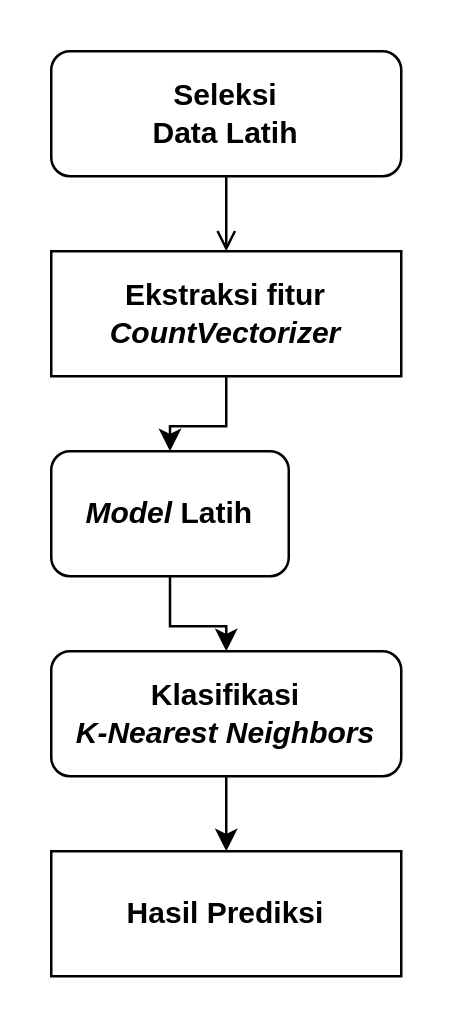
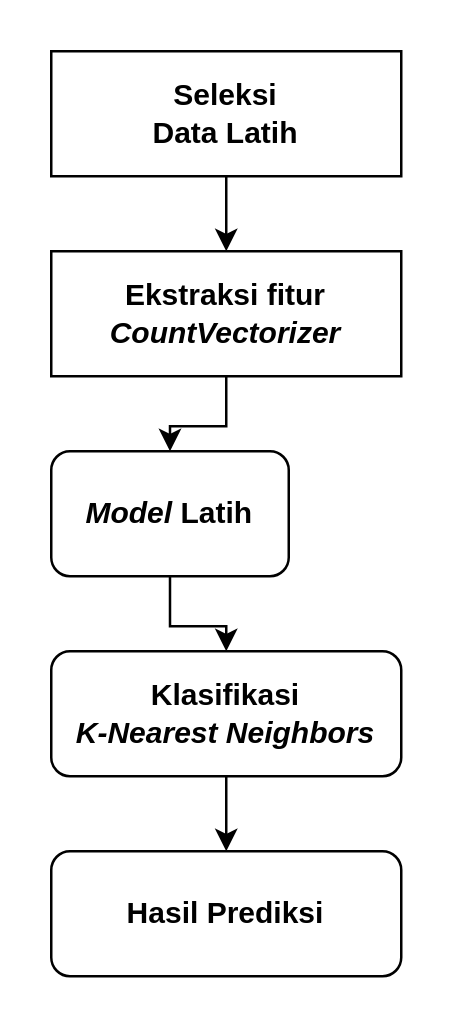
(226, 114) -> (226, 114)
(226, 237) -> (226, 233)
(226, 914) -> (226, 914)
